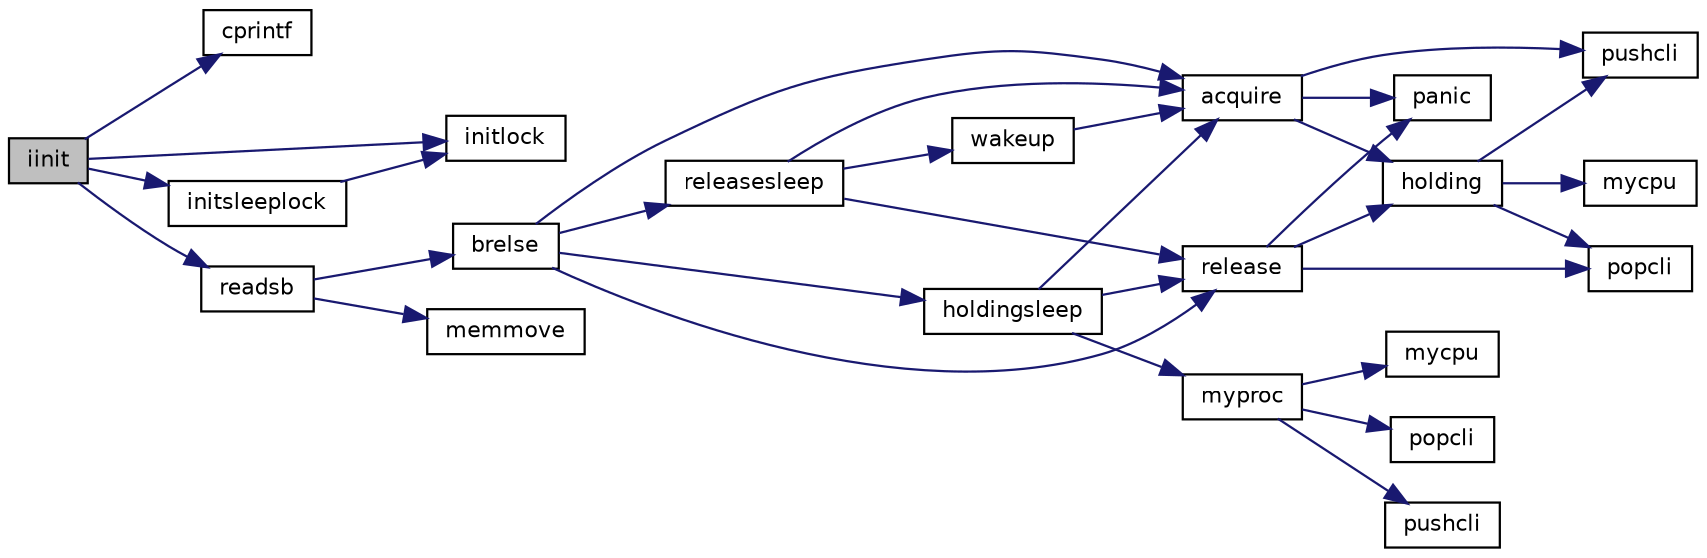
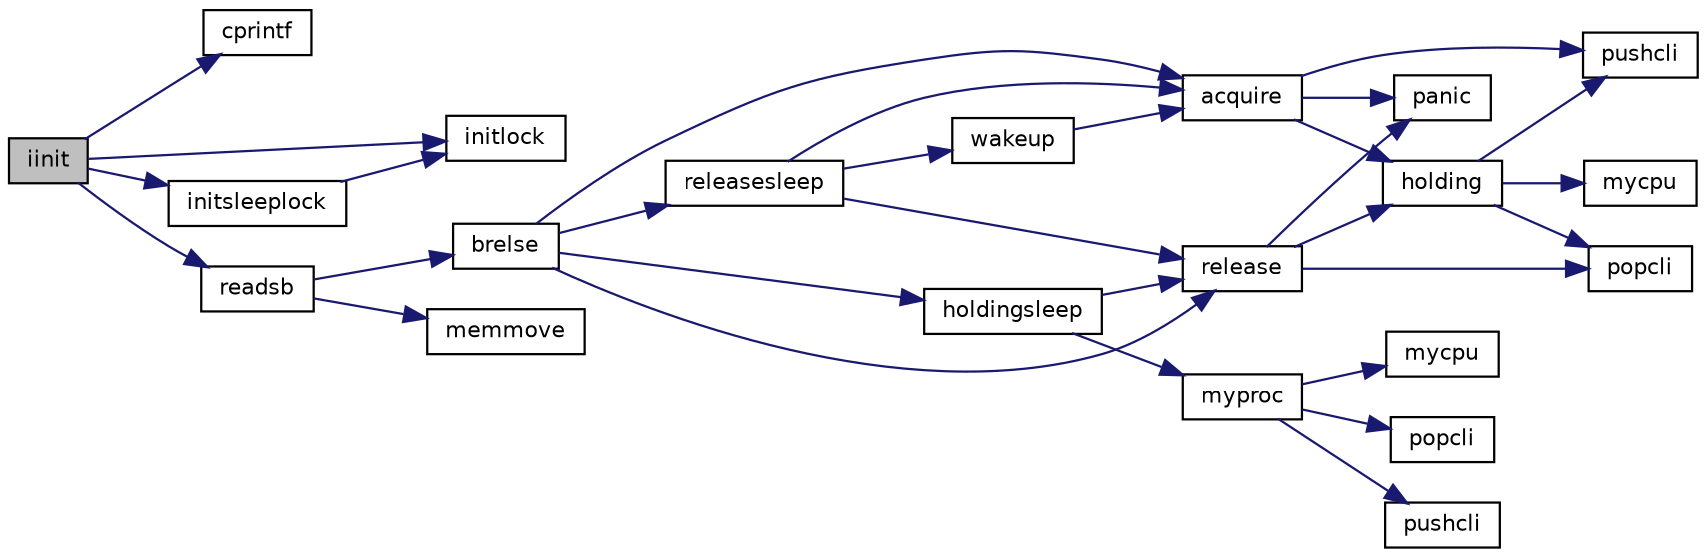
(1120, 212) -> none
